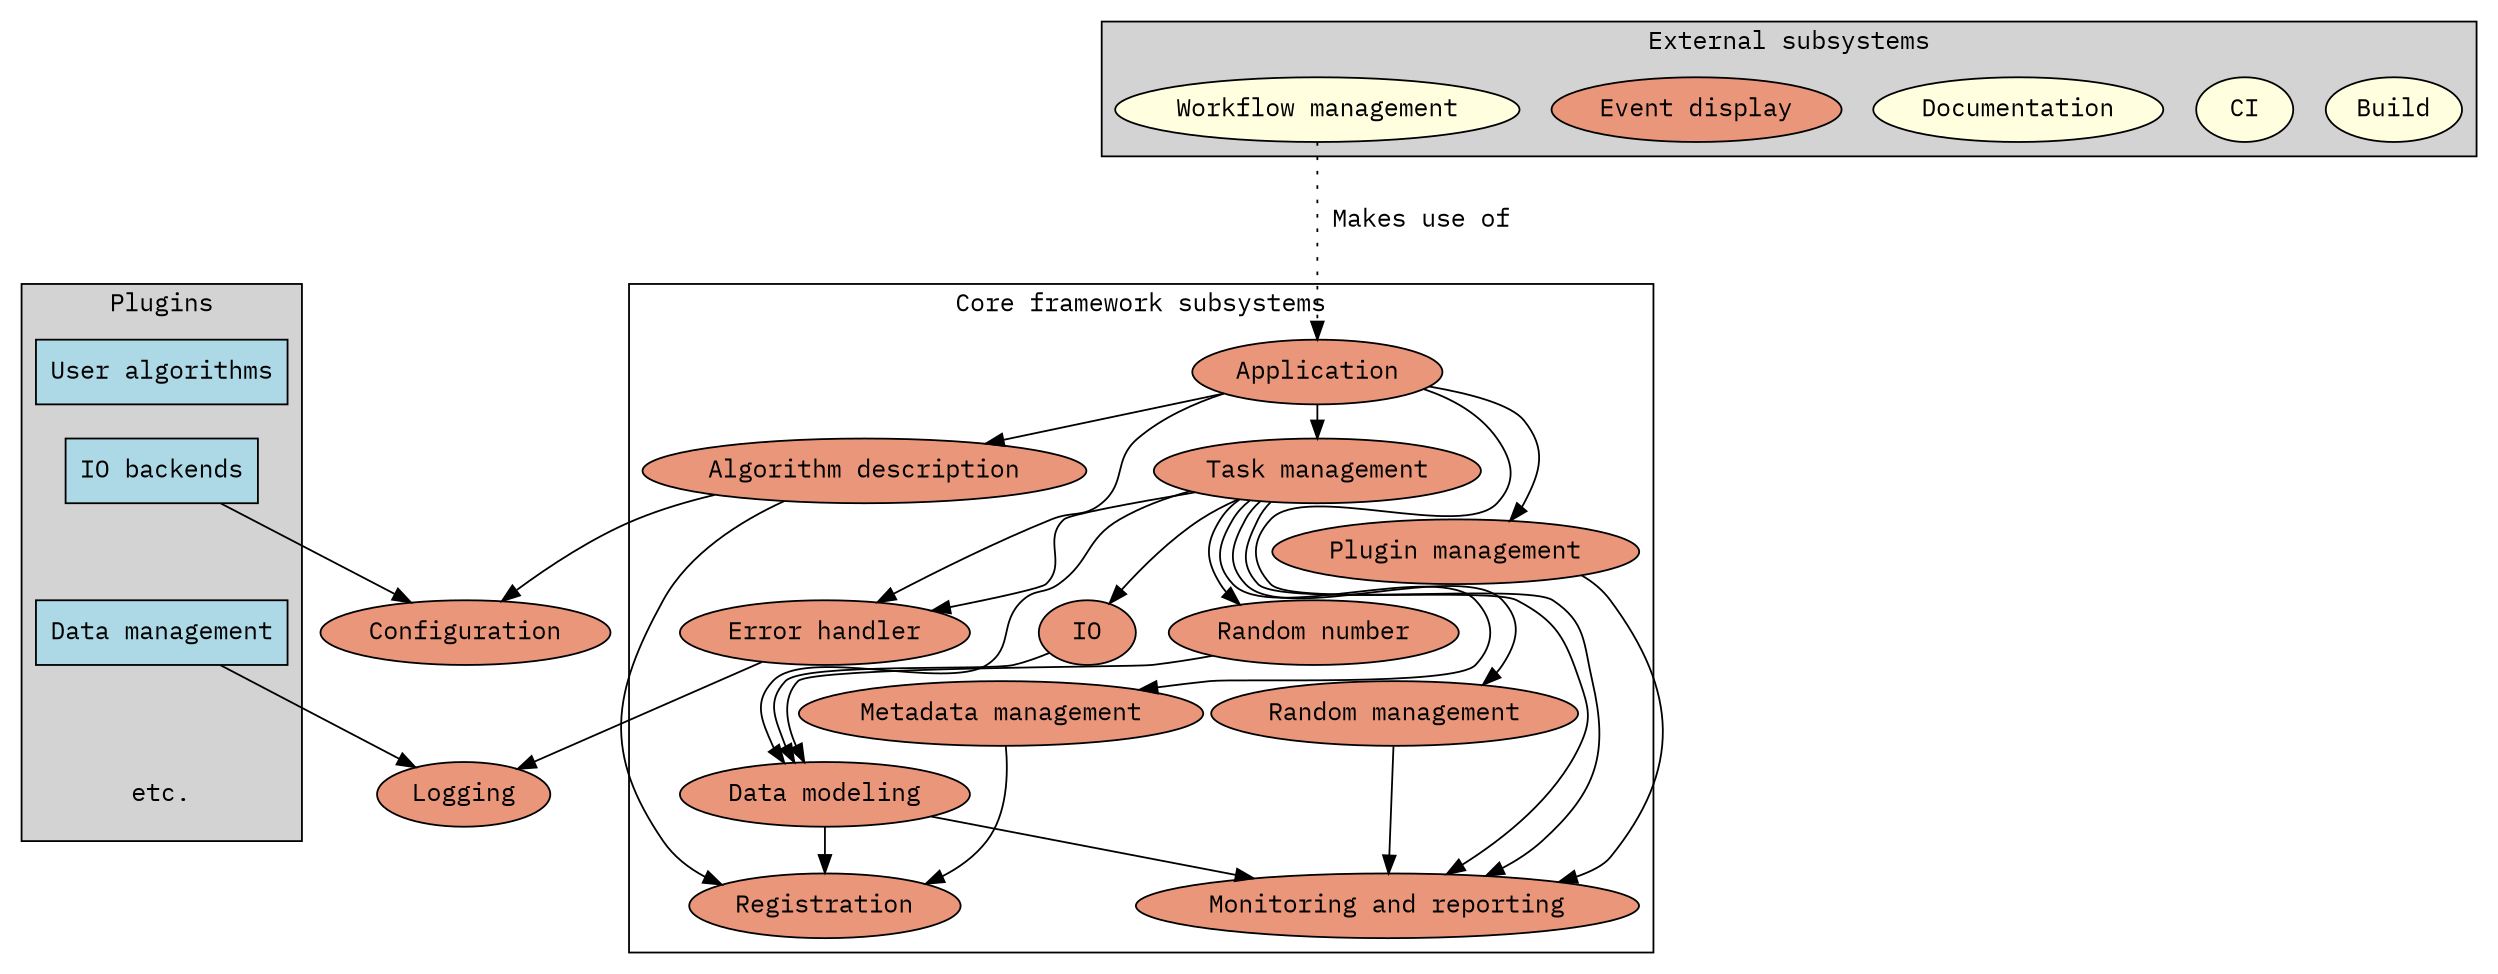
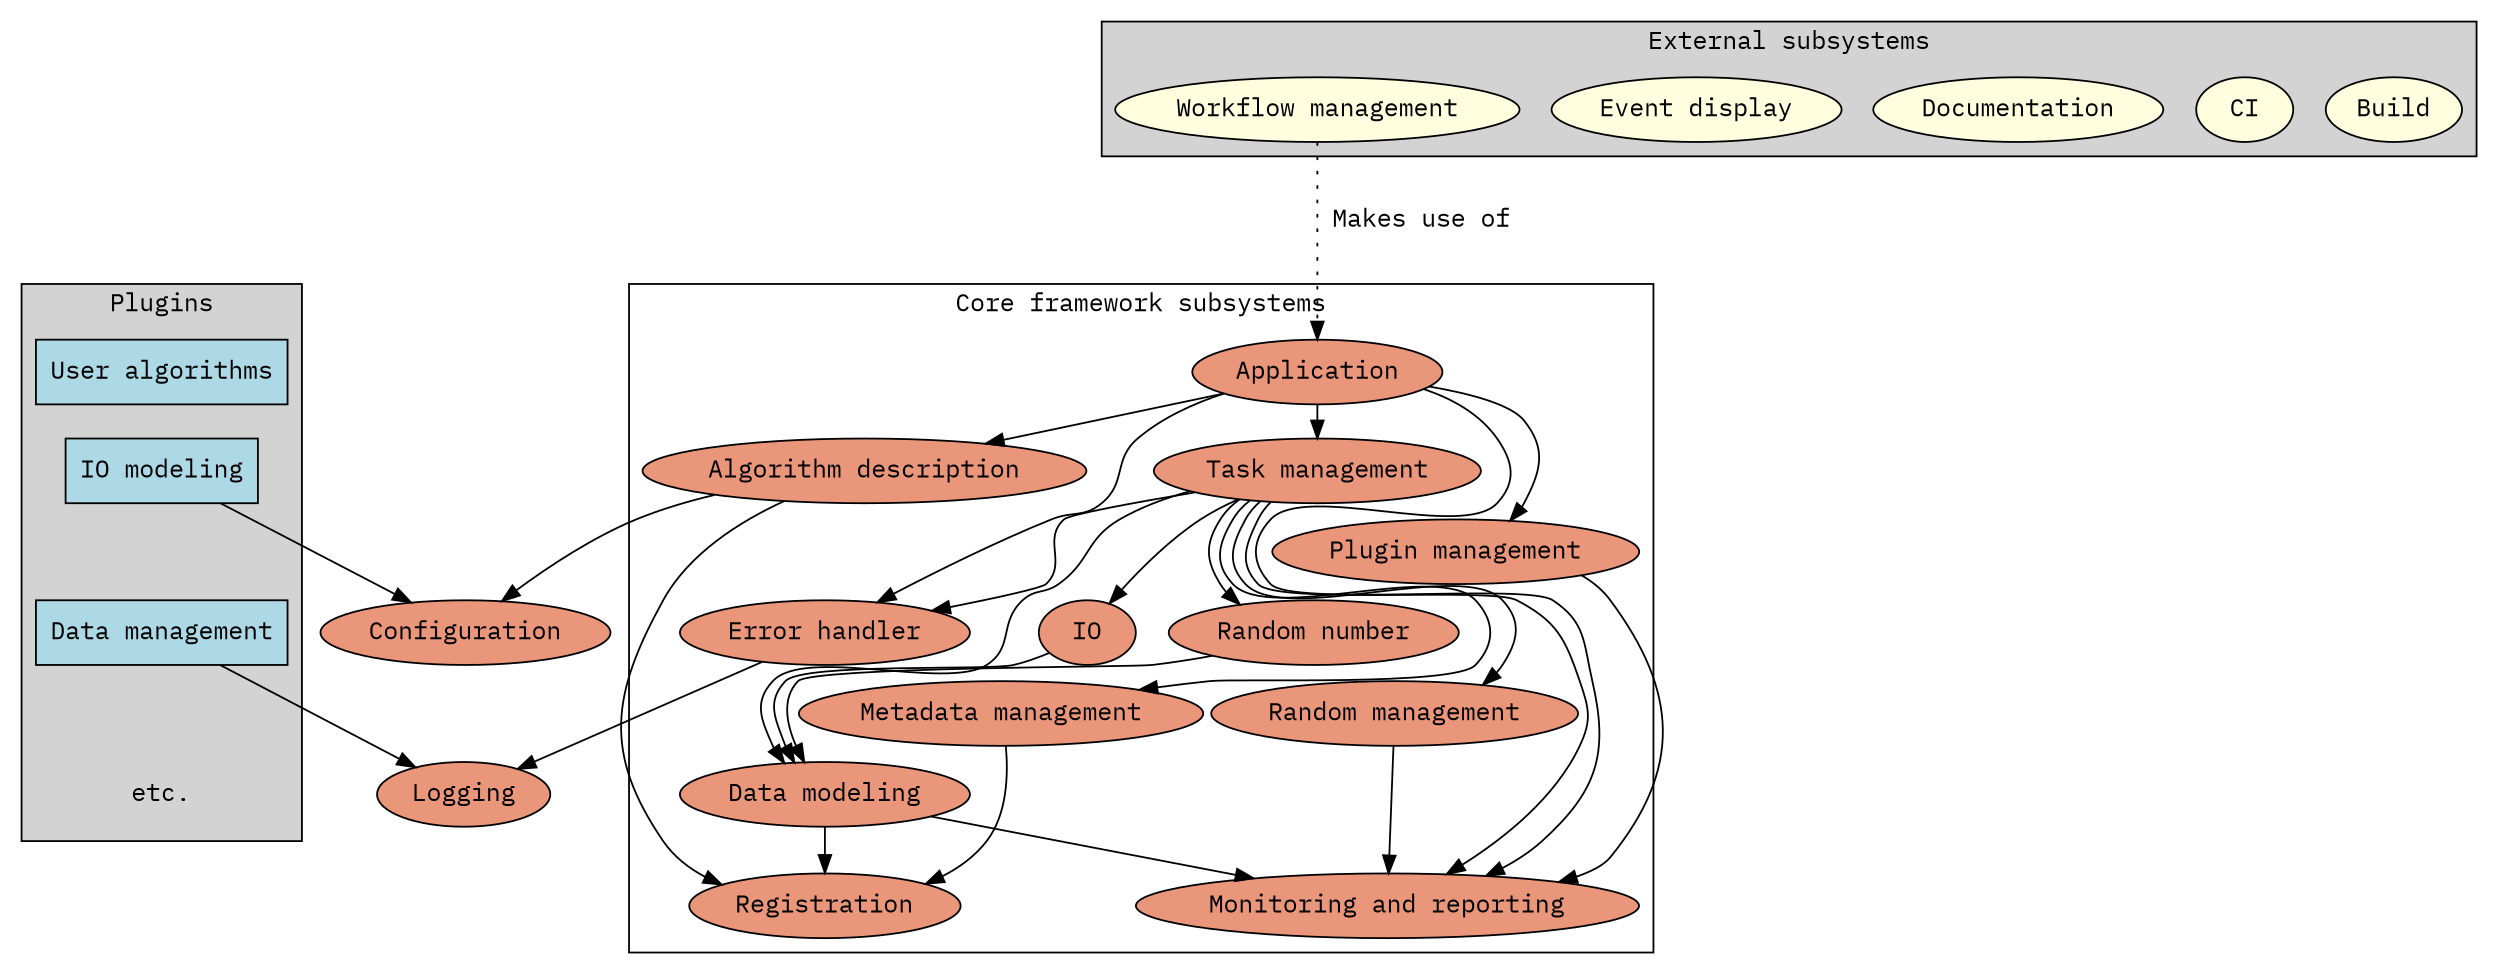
(1697, 110) -> (1697, 110)
(162, 471) -> (162, 471)
